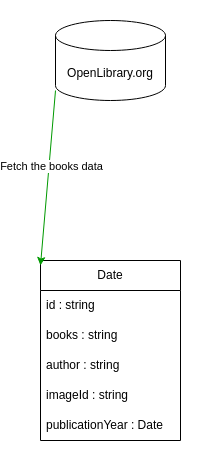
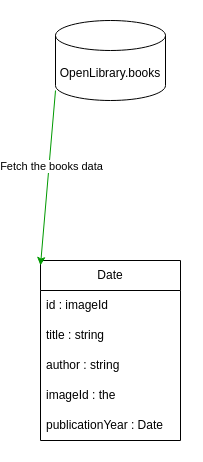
(111, 74) -> (111, 74)
(76, 306) -> (79, 306)
(87, 336) -> (84, 336)
(92, 396) -> (84, 396)
